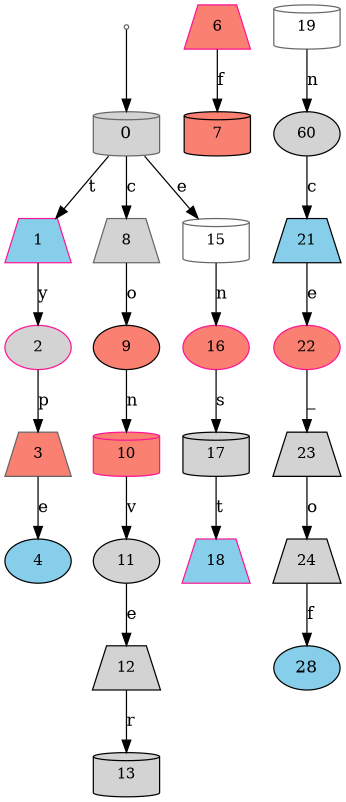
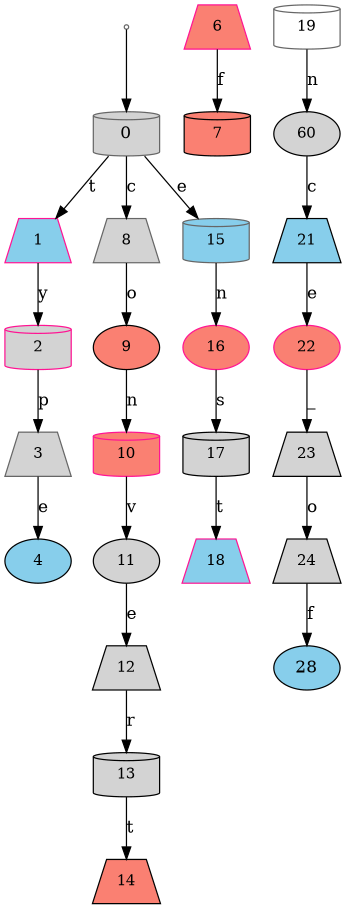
(216, 241) -> (216, 241)
(38, 347) -> (38, 347)
(38, 454) -> (38, 454)
none -> (126, 882)
